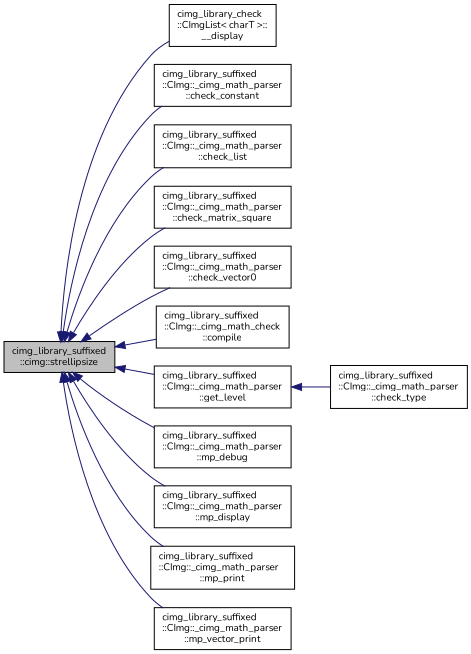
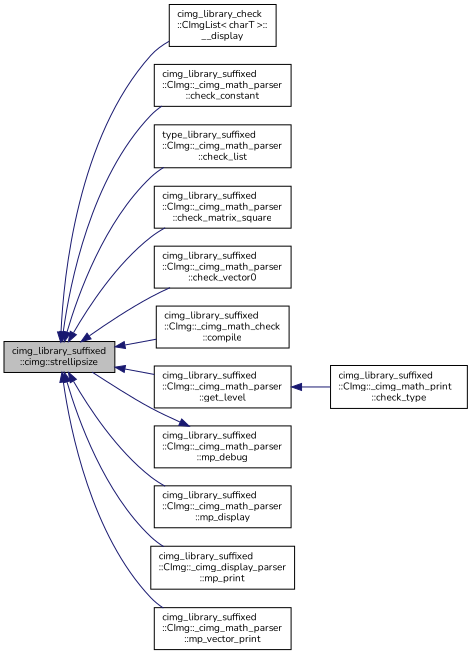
(223, 146) -> (223, 146)
(399, 387) -> (399, 387)
(116, 405) -> (135, 399)
(223, 568) -> (223, 568)
